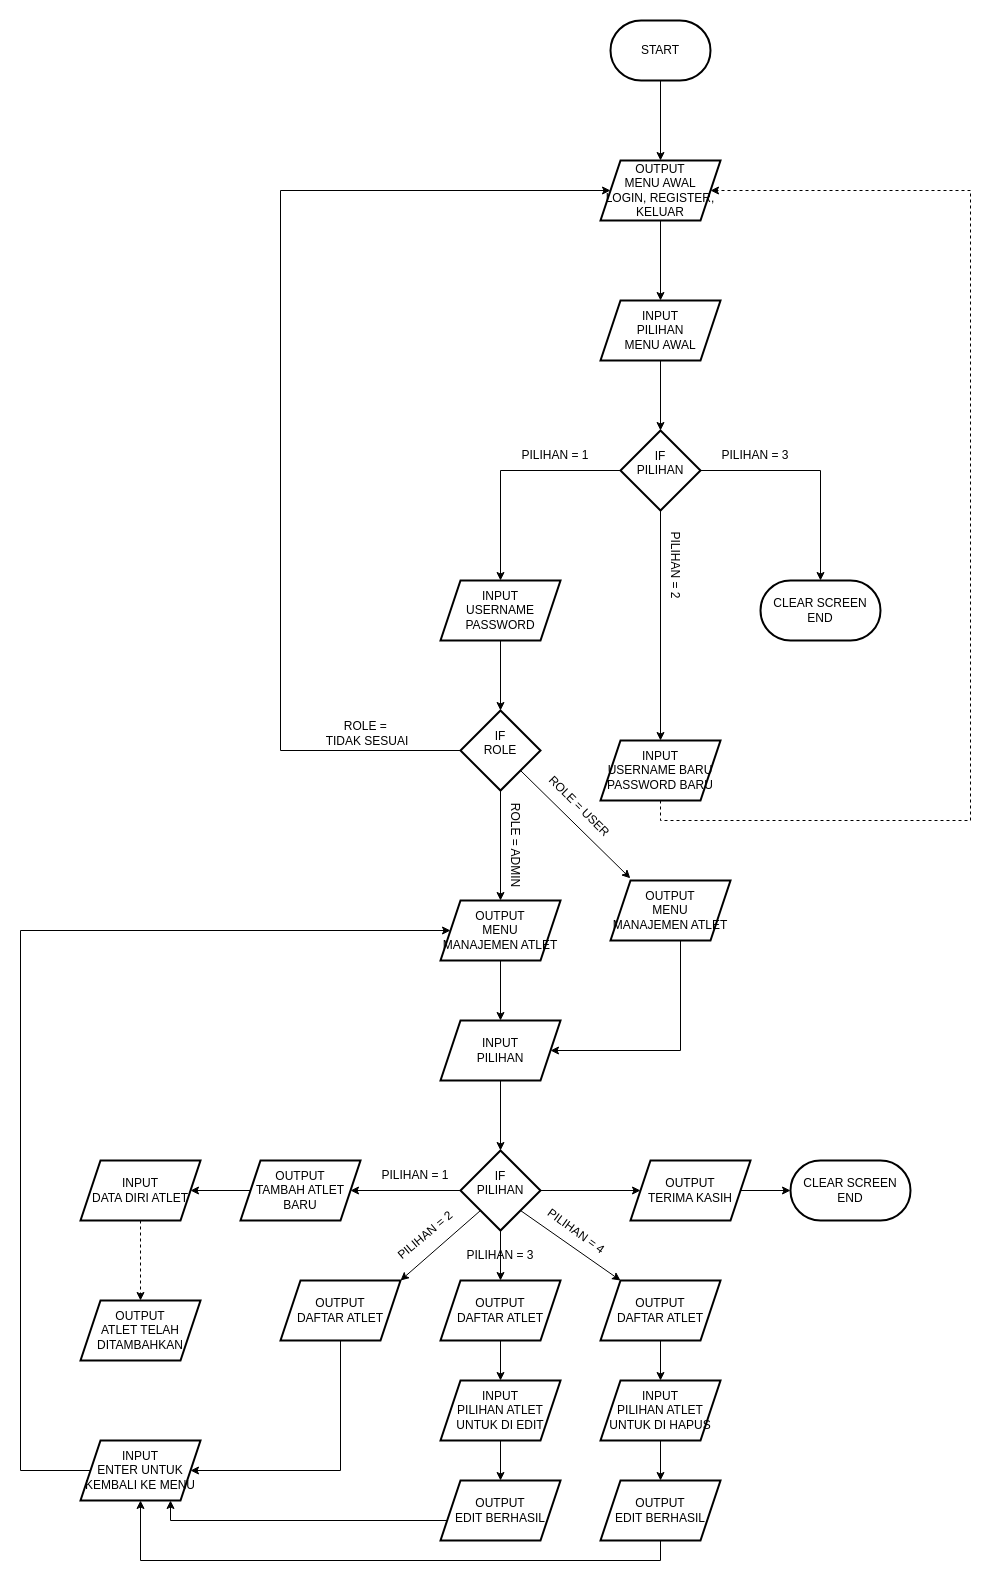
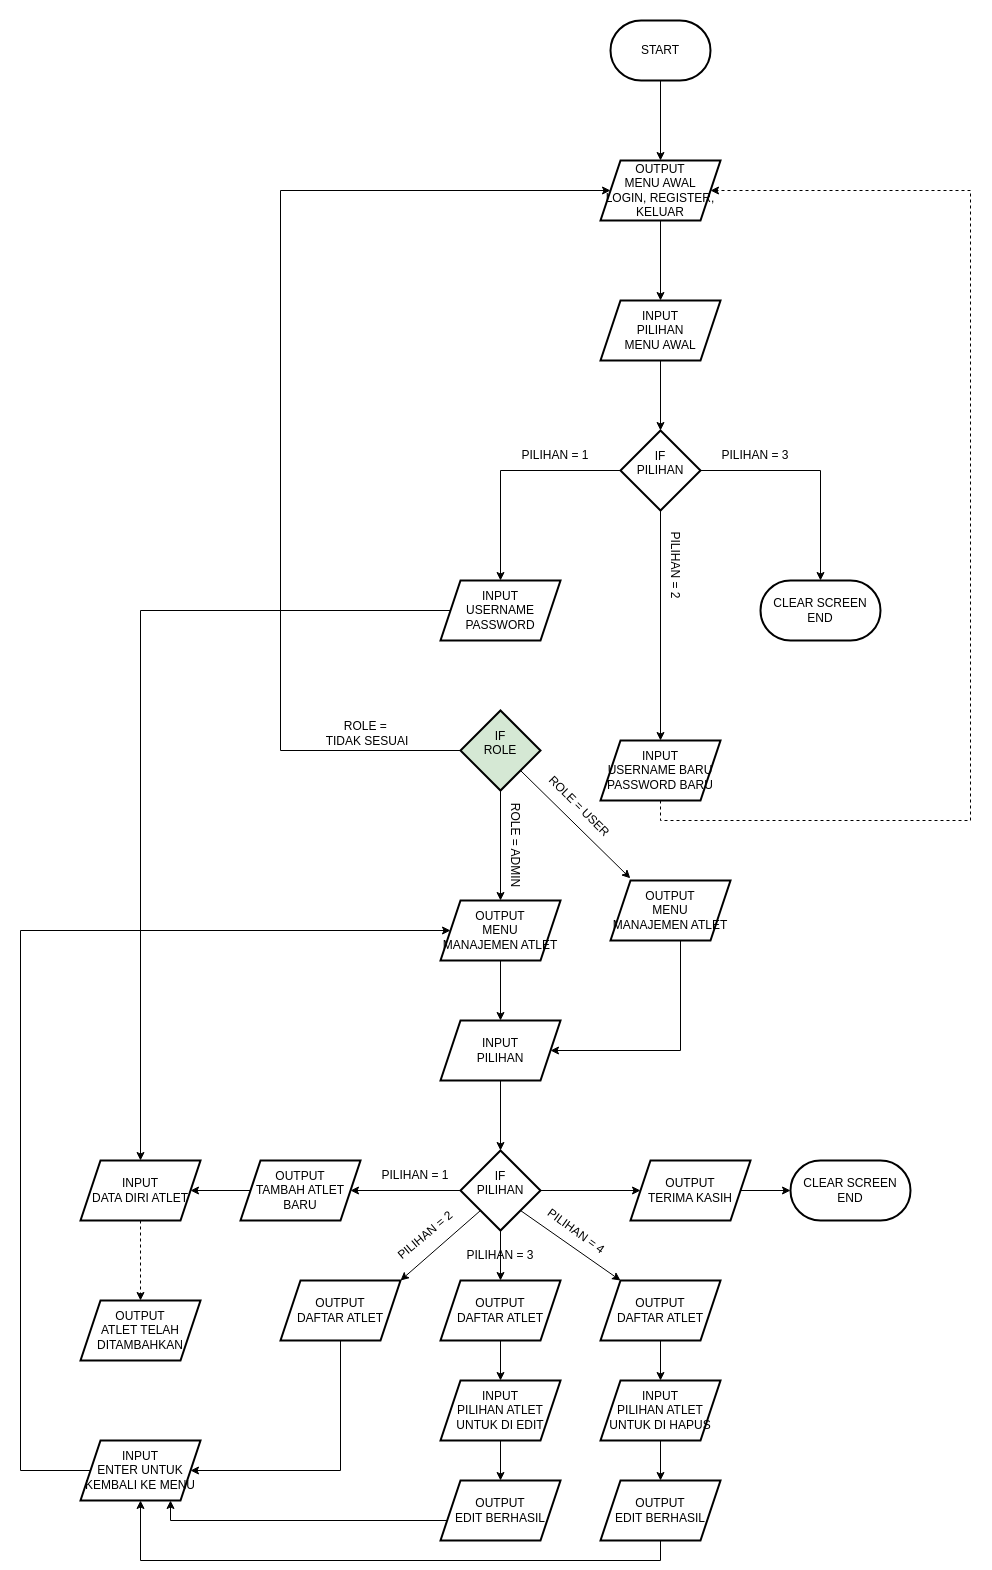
(501, 672) -> (141, 727)
(501, 751) -> (501, 751)
